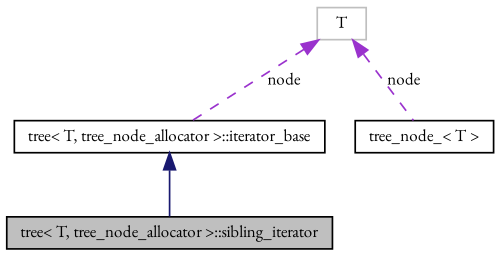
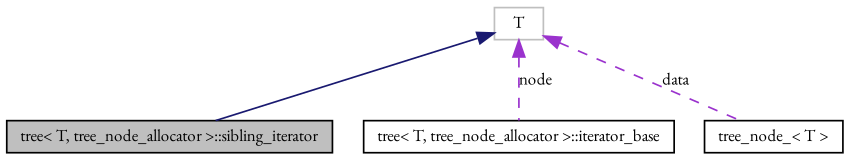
(404, 80) -> (676, 80)
(170, 193) -> (347, 79)
